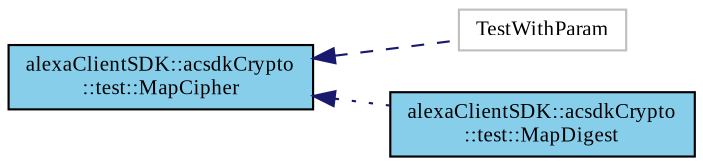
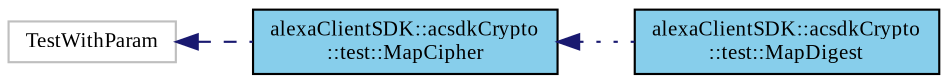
(396, 48) -> (225, 42)
